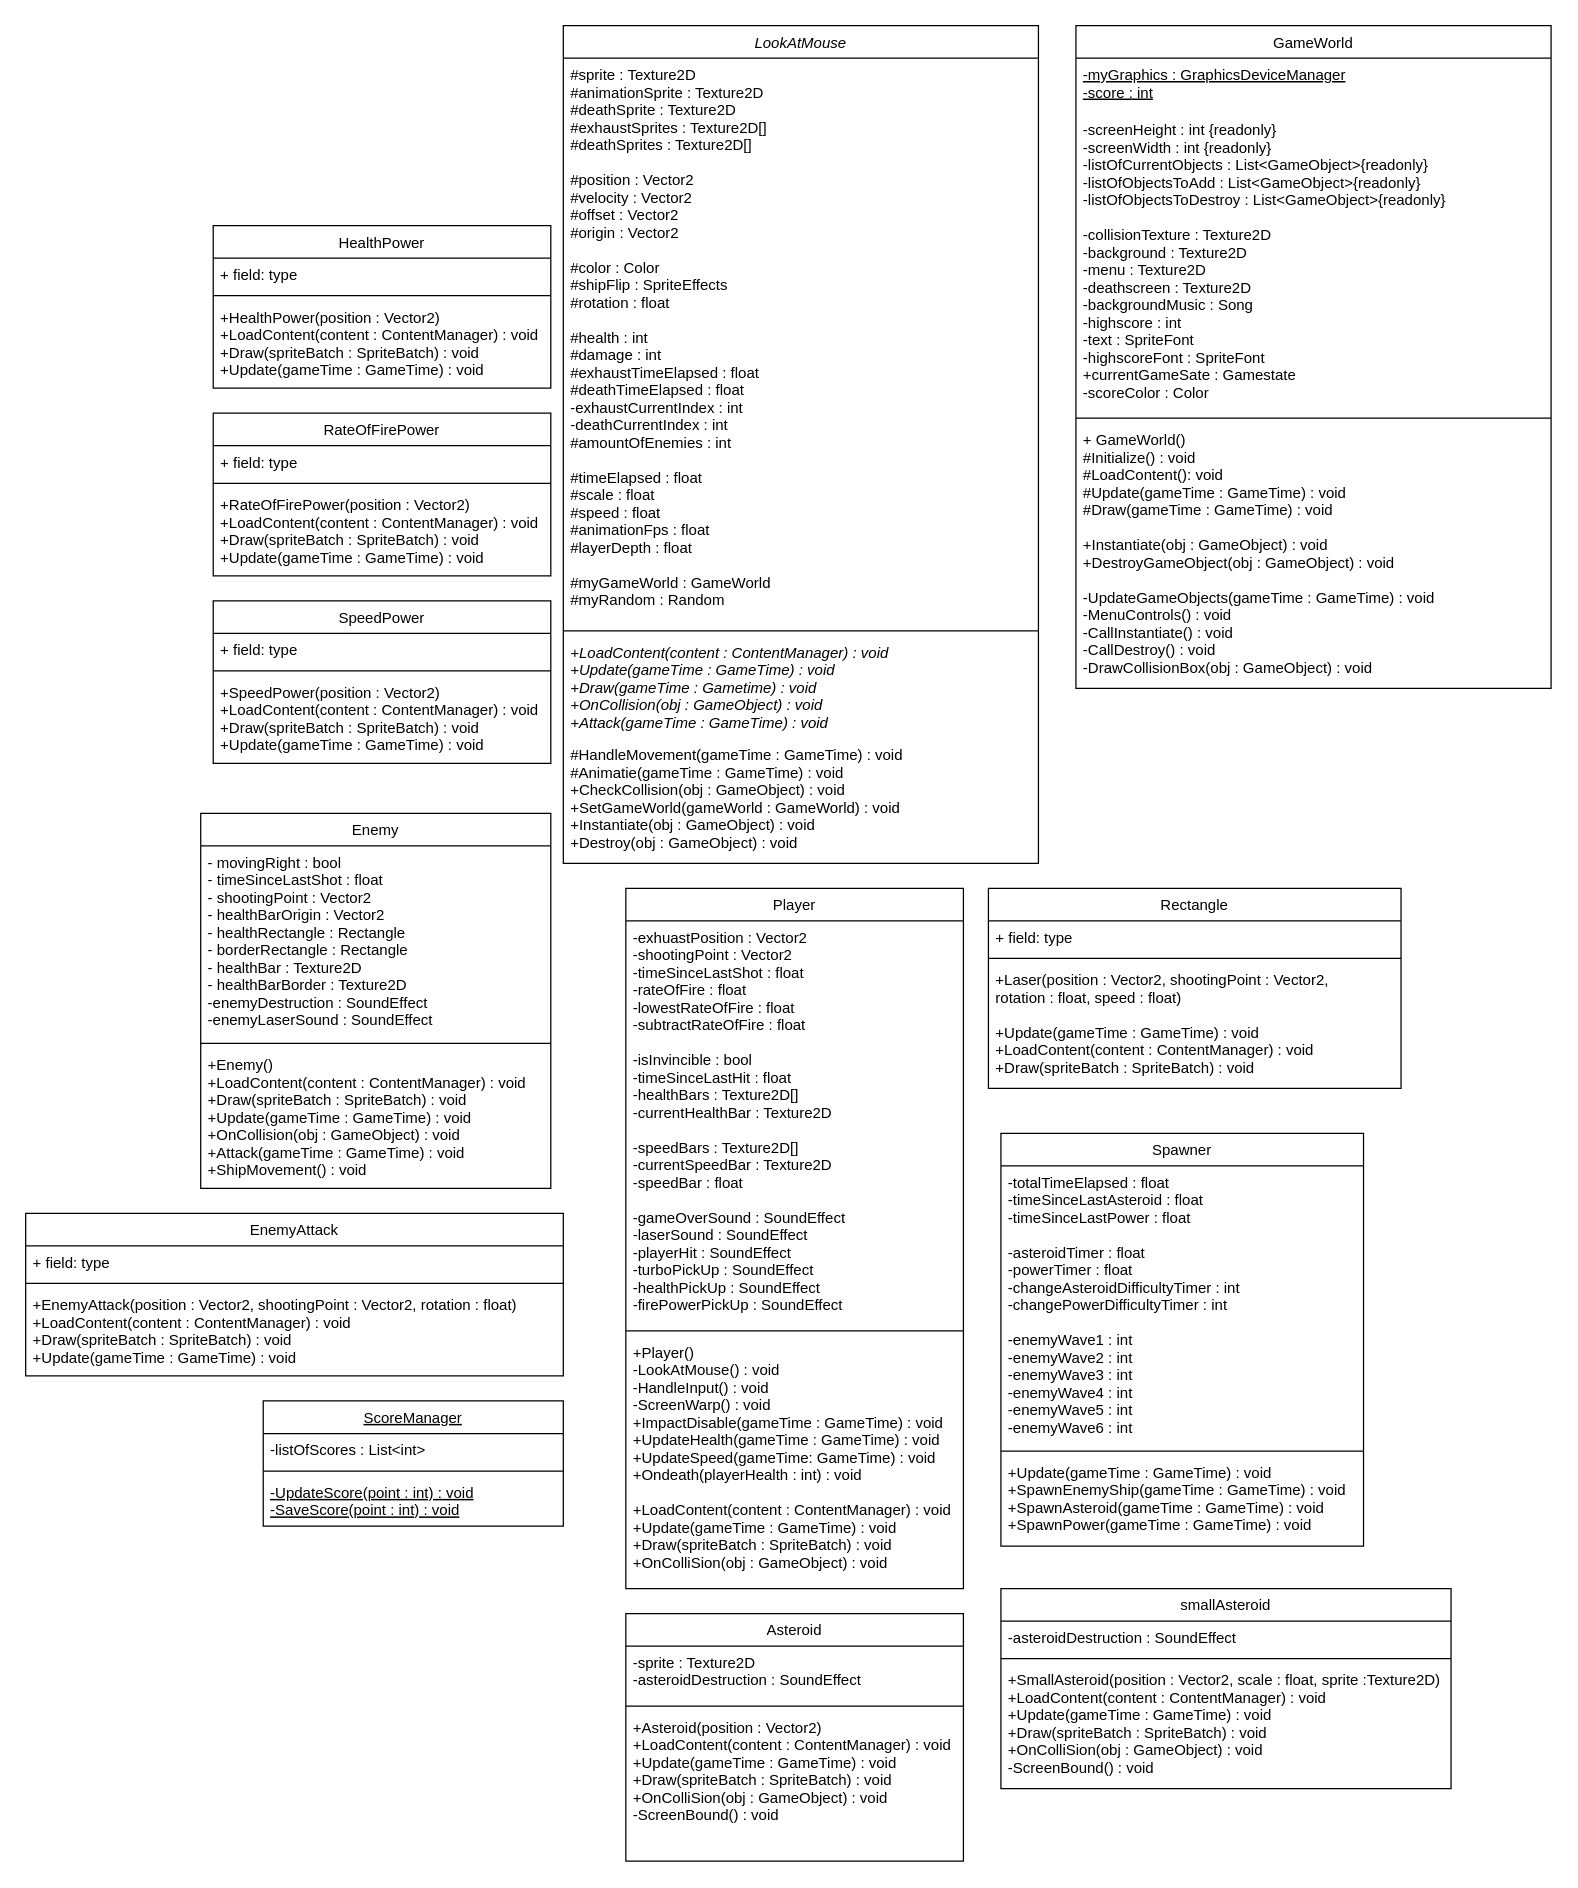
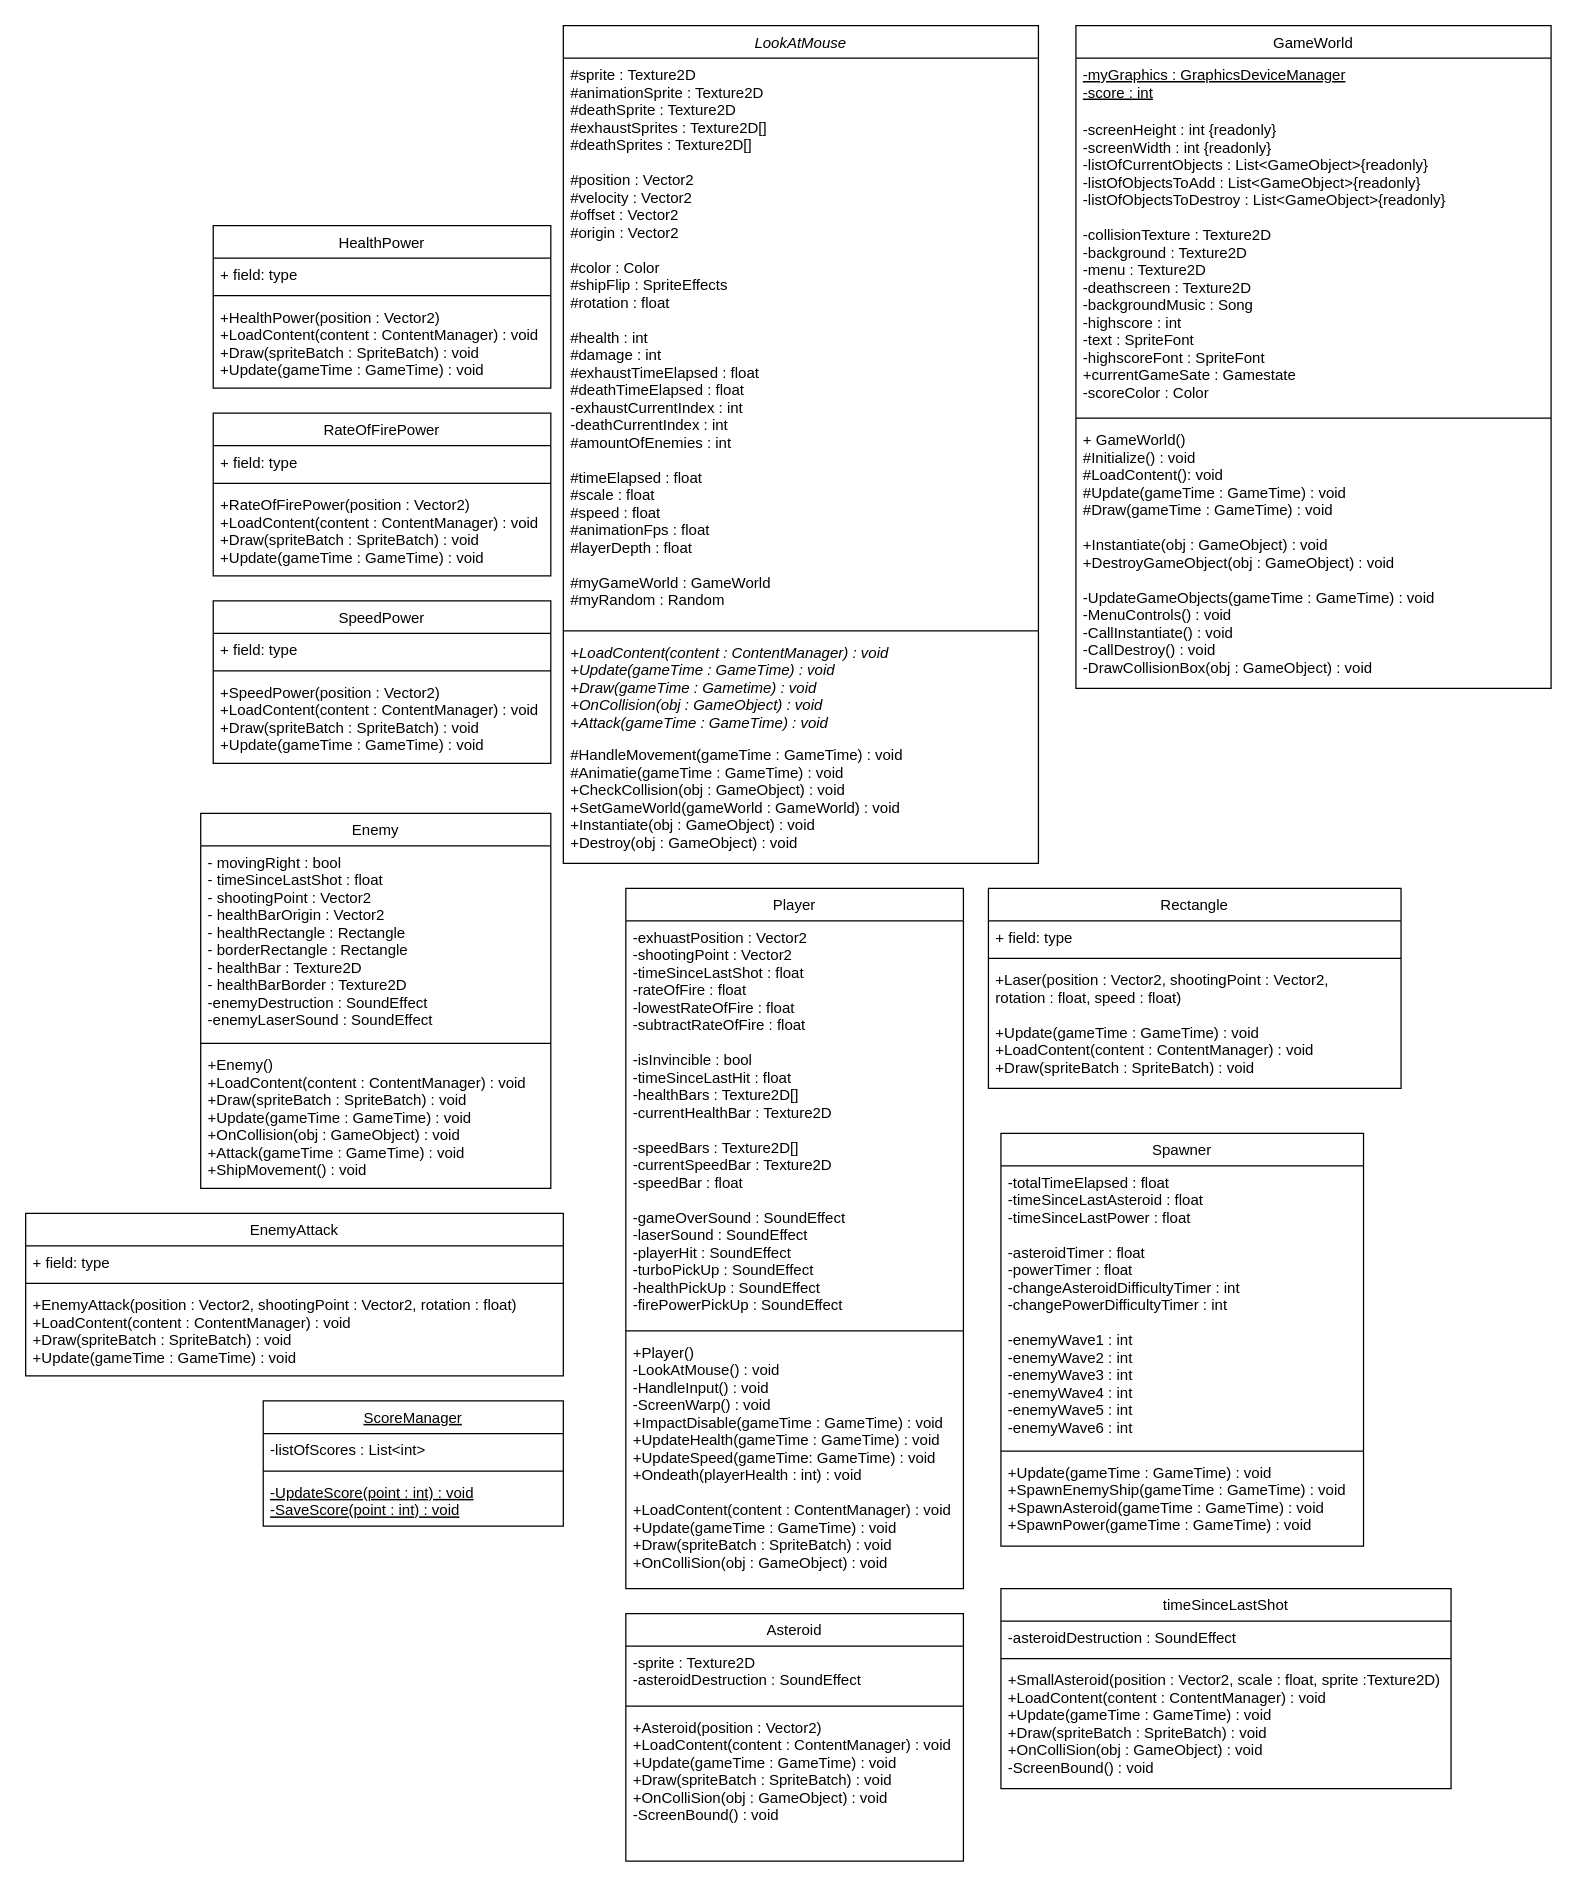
(1225, 1605) -> (1225, 1605)
